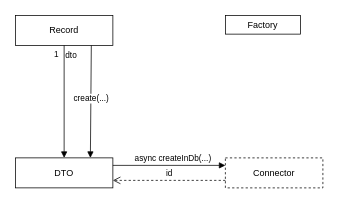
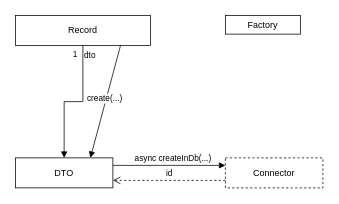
(64, 30) -> (83, 30)
